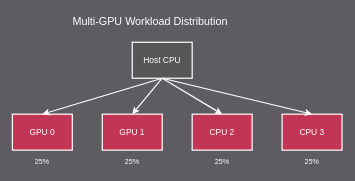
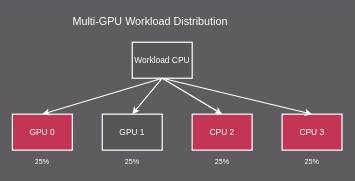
(162, 60) -> (162, 60)
(132, 132) -> (132, 132)
